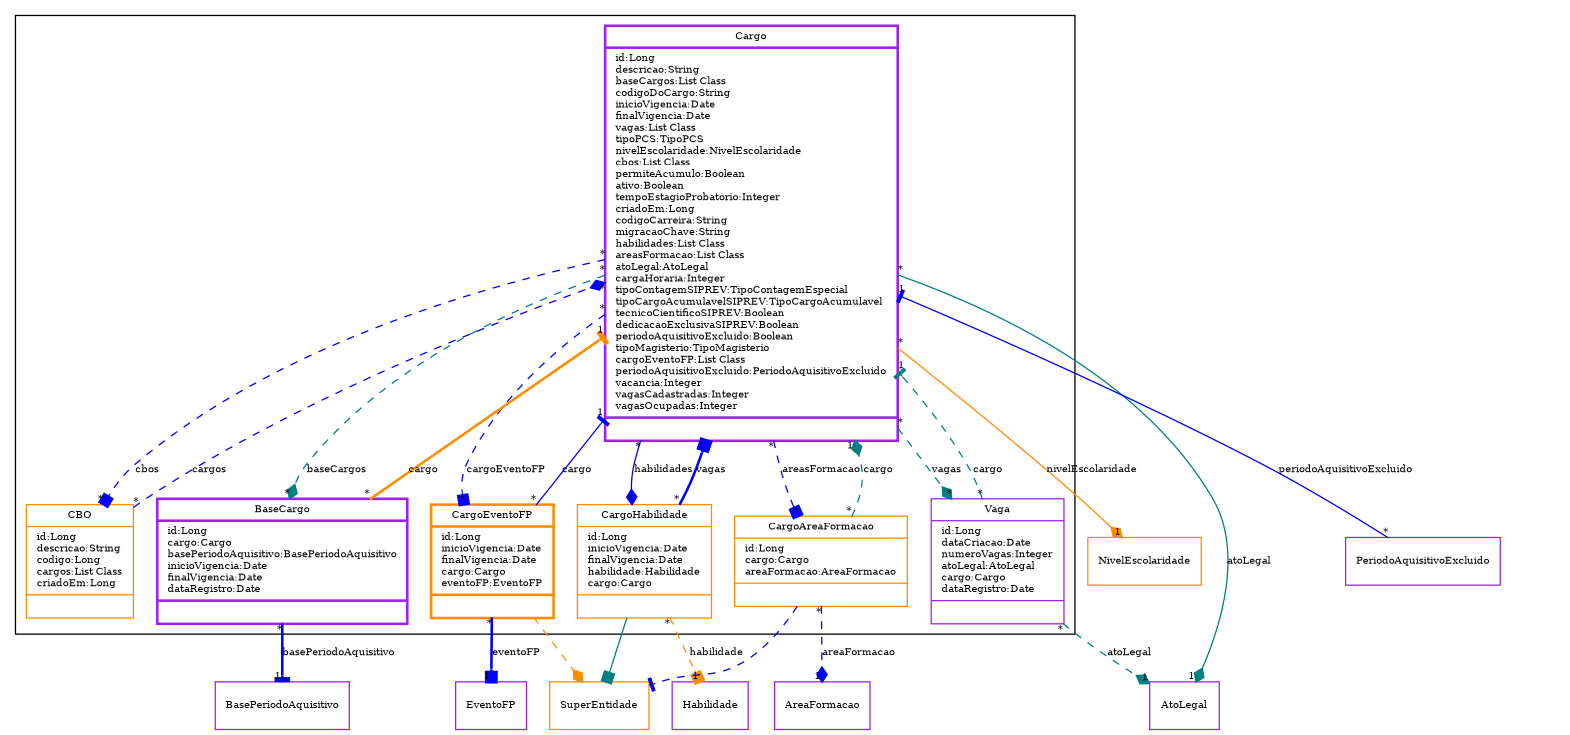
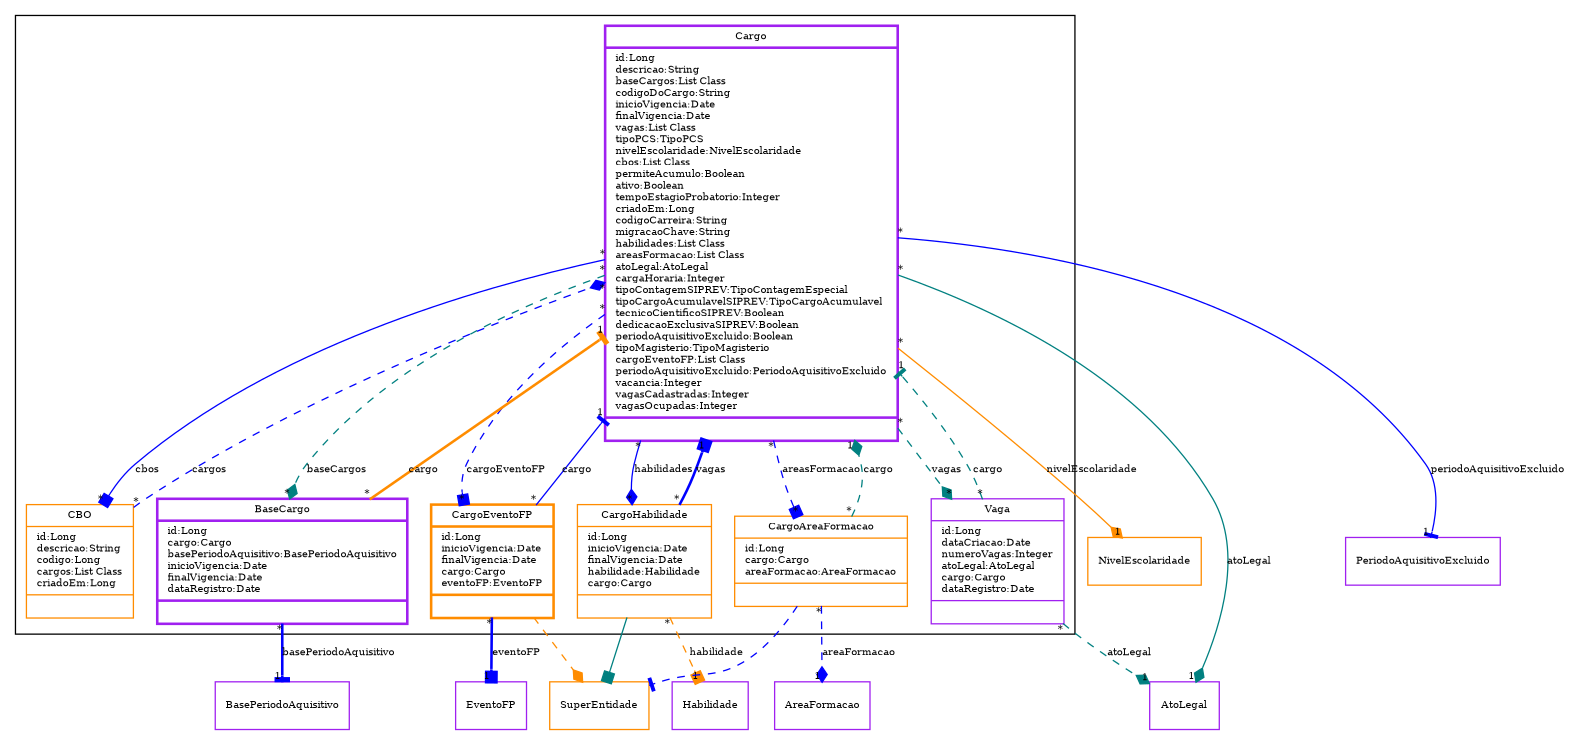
(340, 343) -> (340, 343)
(1151, 409) -> (1219, 310)
